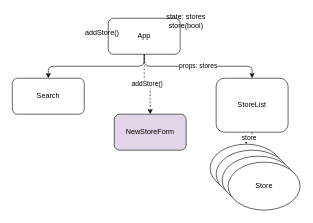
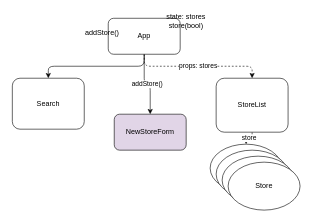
(238, 66) -> (238, 66)
(48, 96) -> (48, 104)
(150, 98) -> (150, 98)
